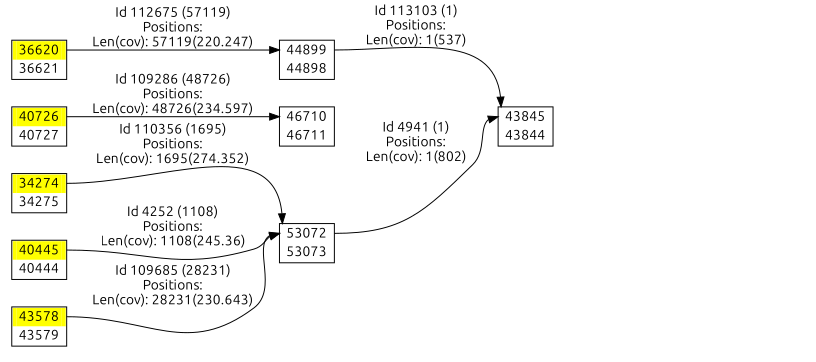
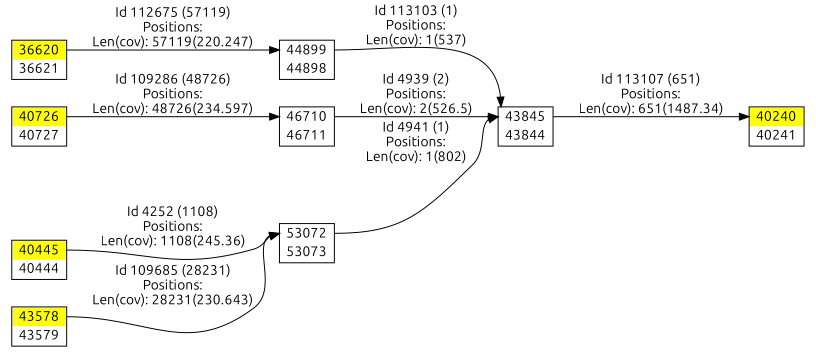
none -> (411, 117)
none -> (777, 126)
(39, 193) -> none
